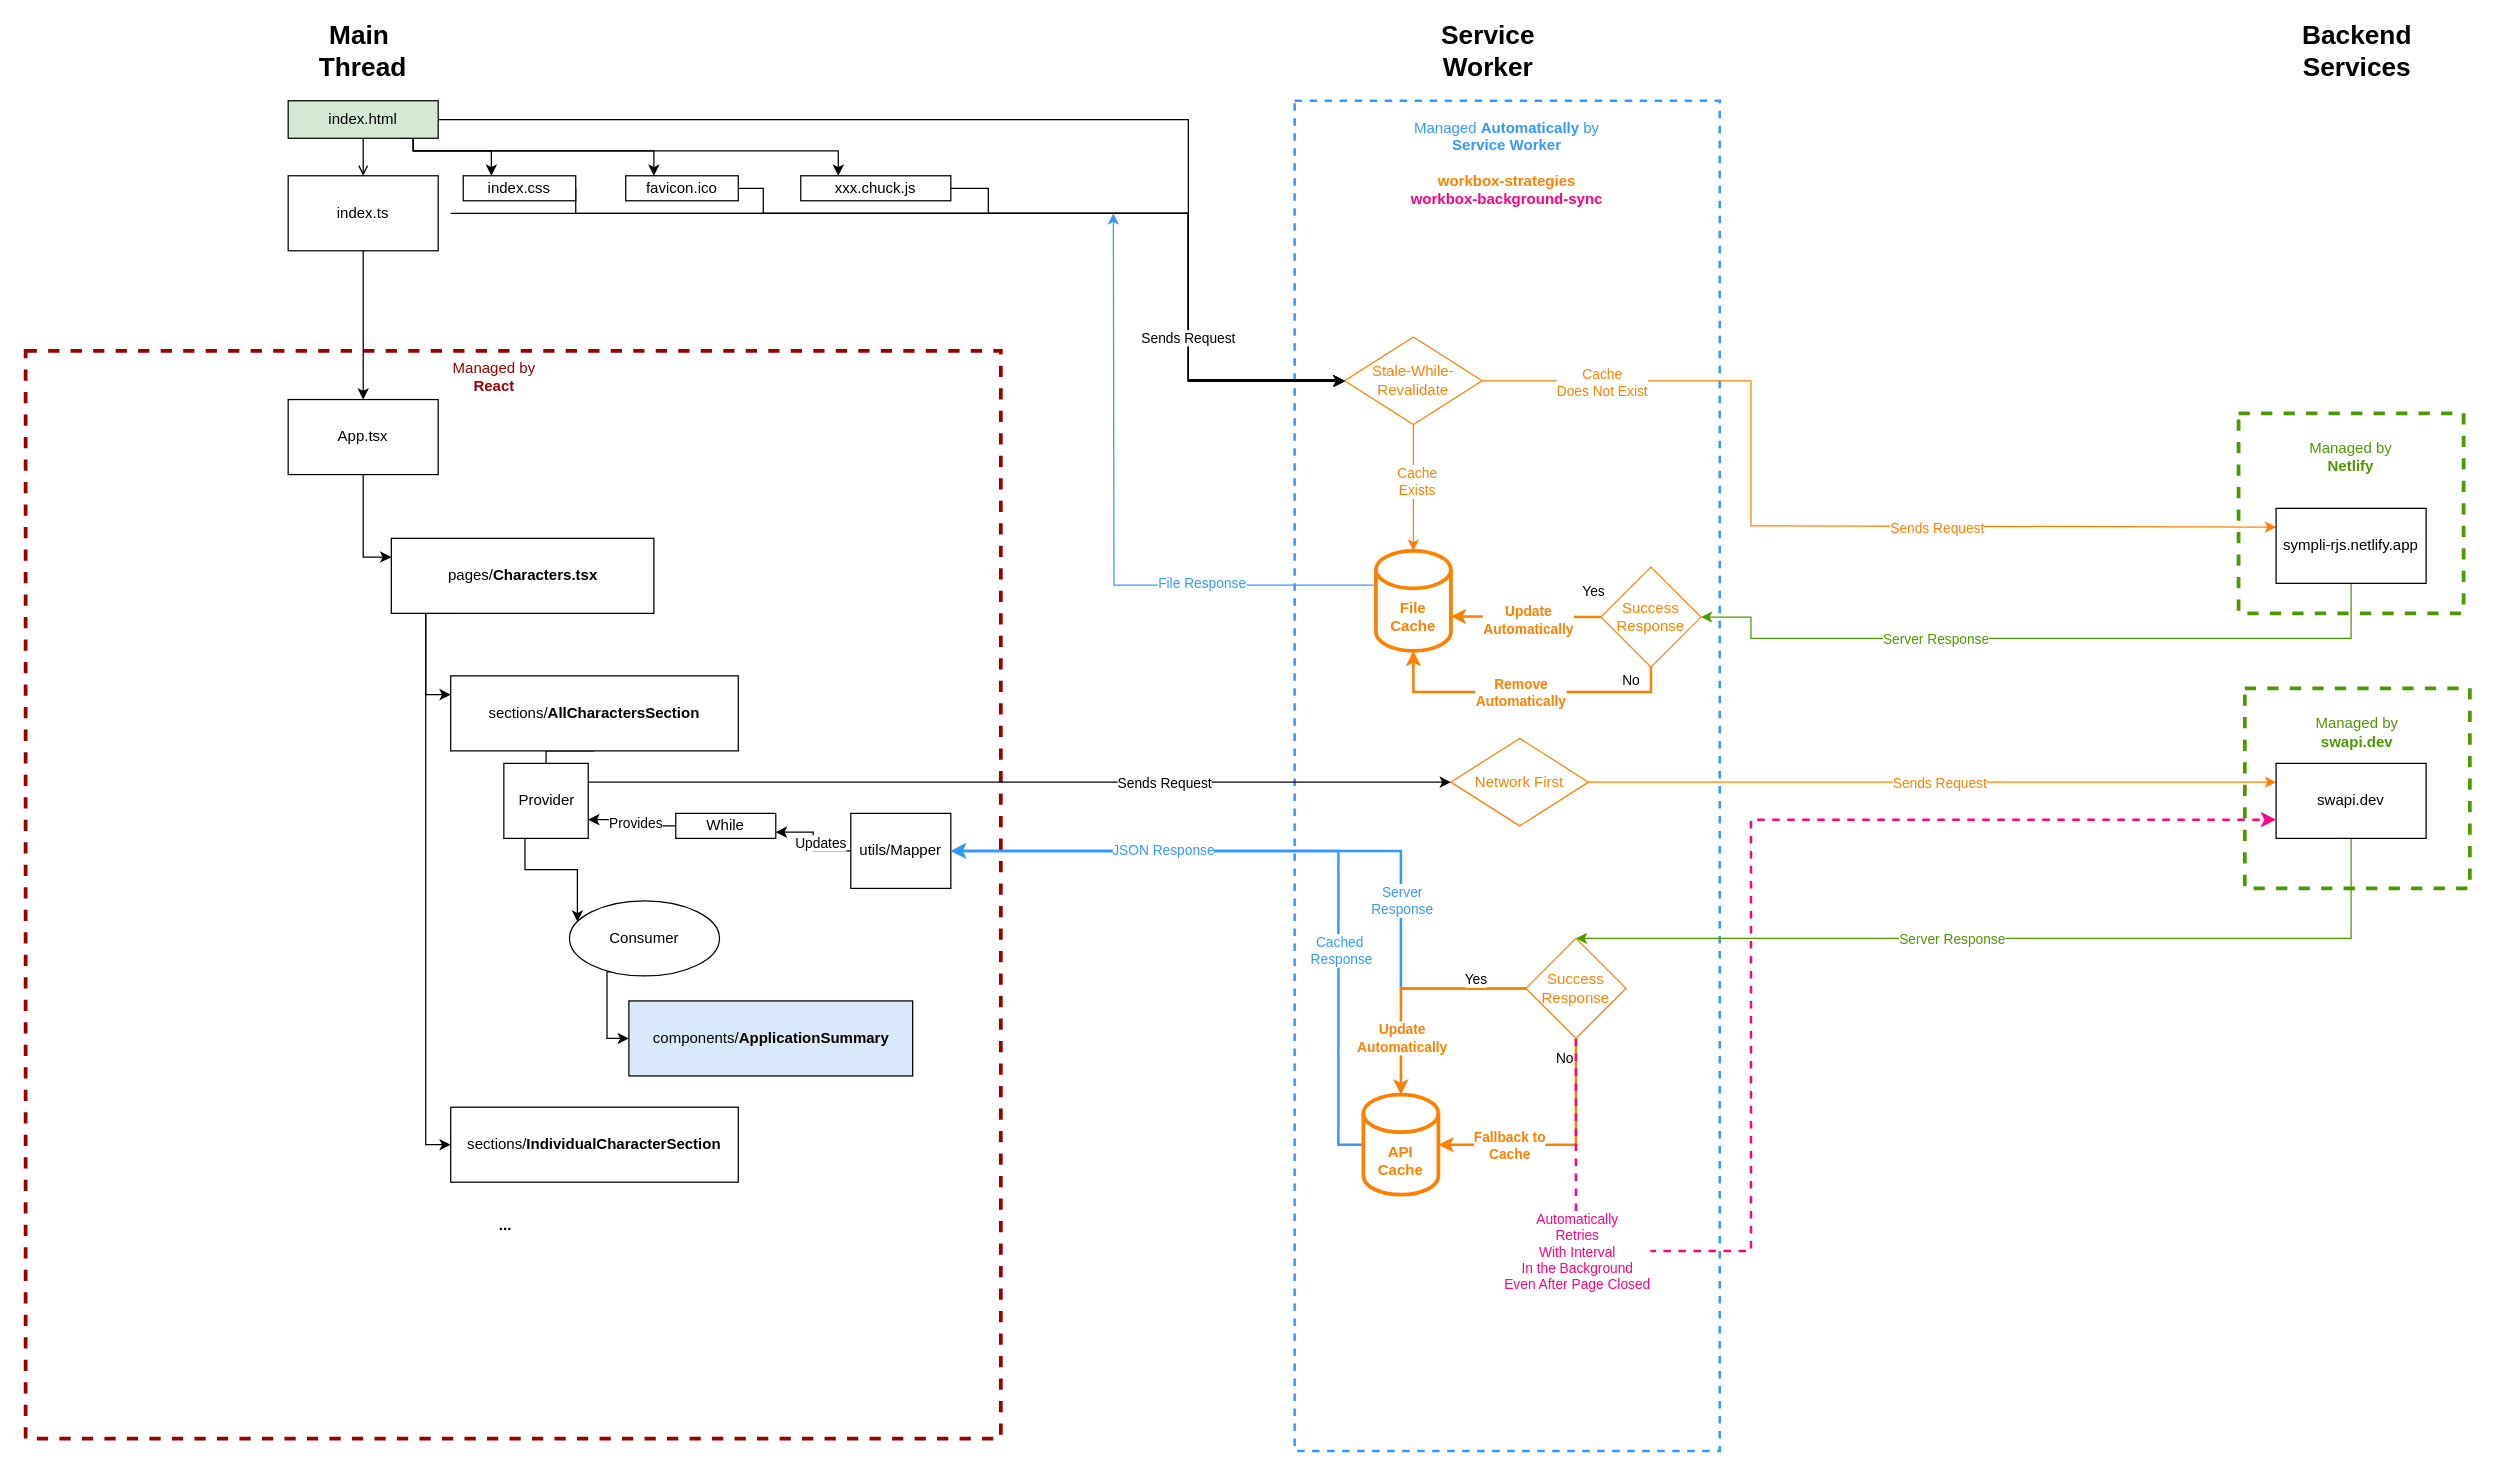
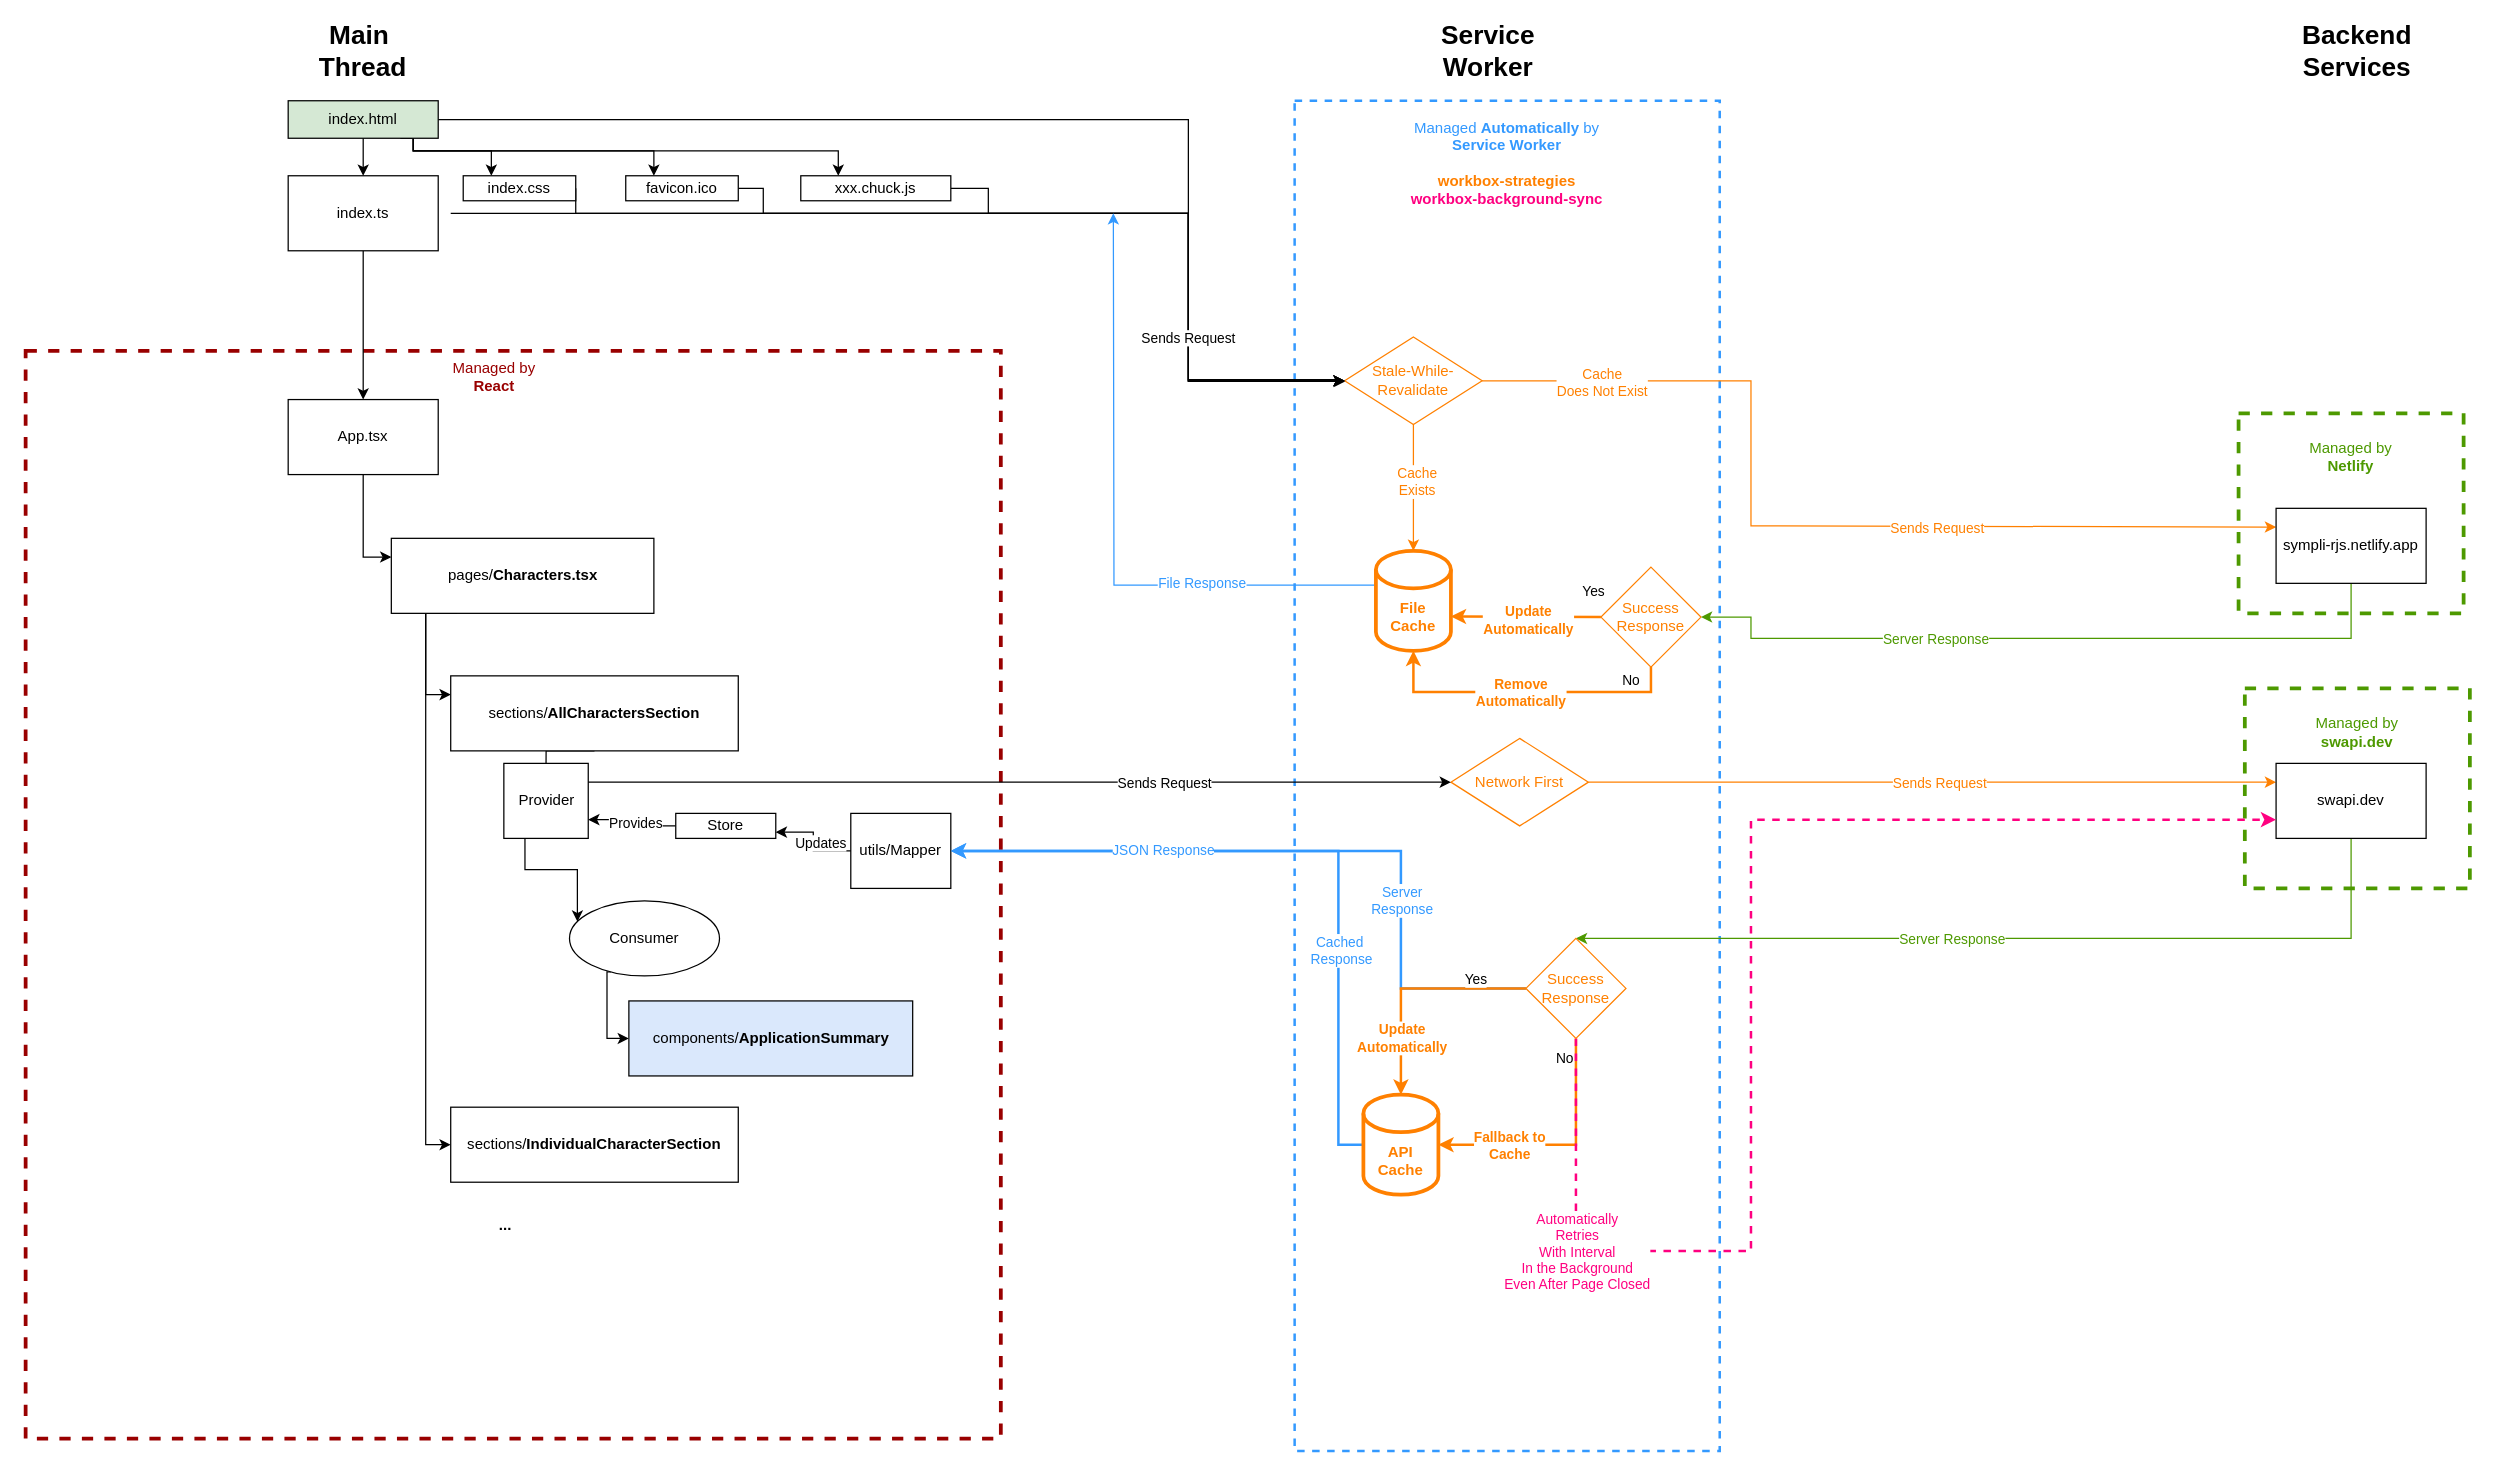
(363, 168) -> (363, 166)
(726, 826) -> (726, 826)
